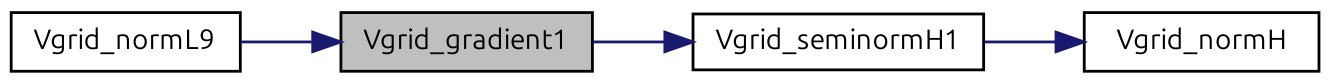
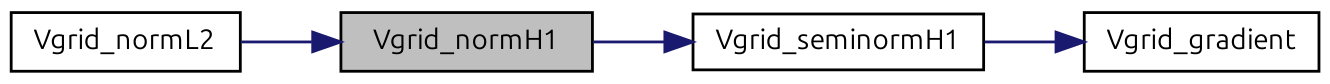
(126, 42) -> (126, 42)
(467, 42) -> (467, 42)
(1202, 42) -> (1202, 42)
